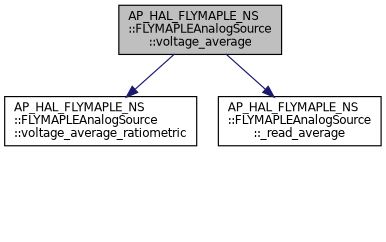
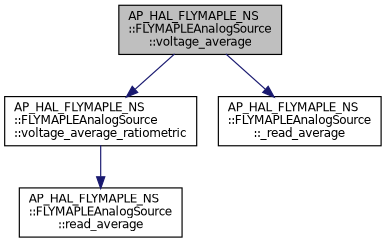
none -> (101, 213)
